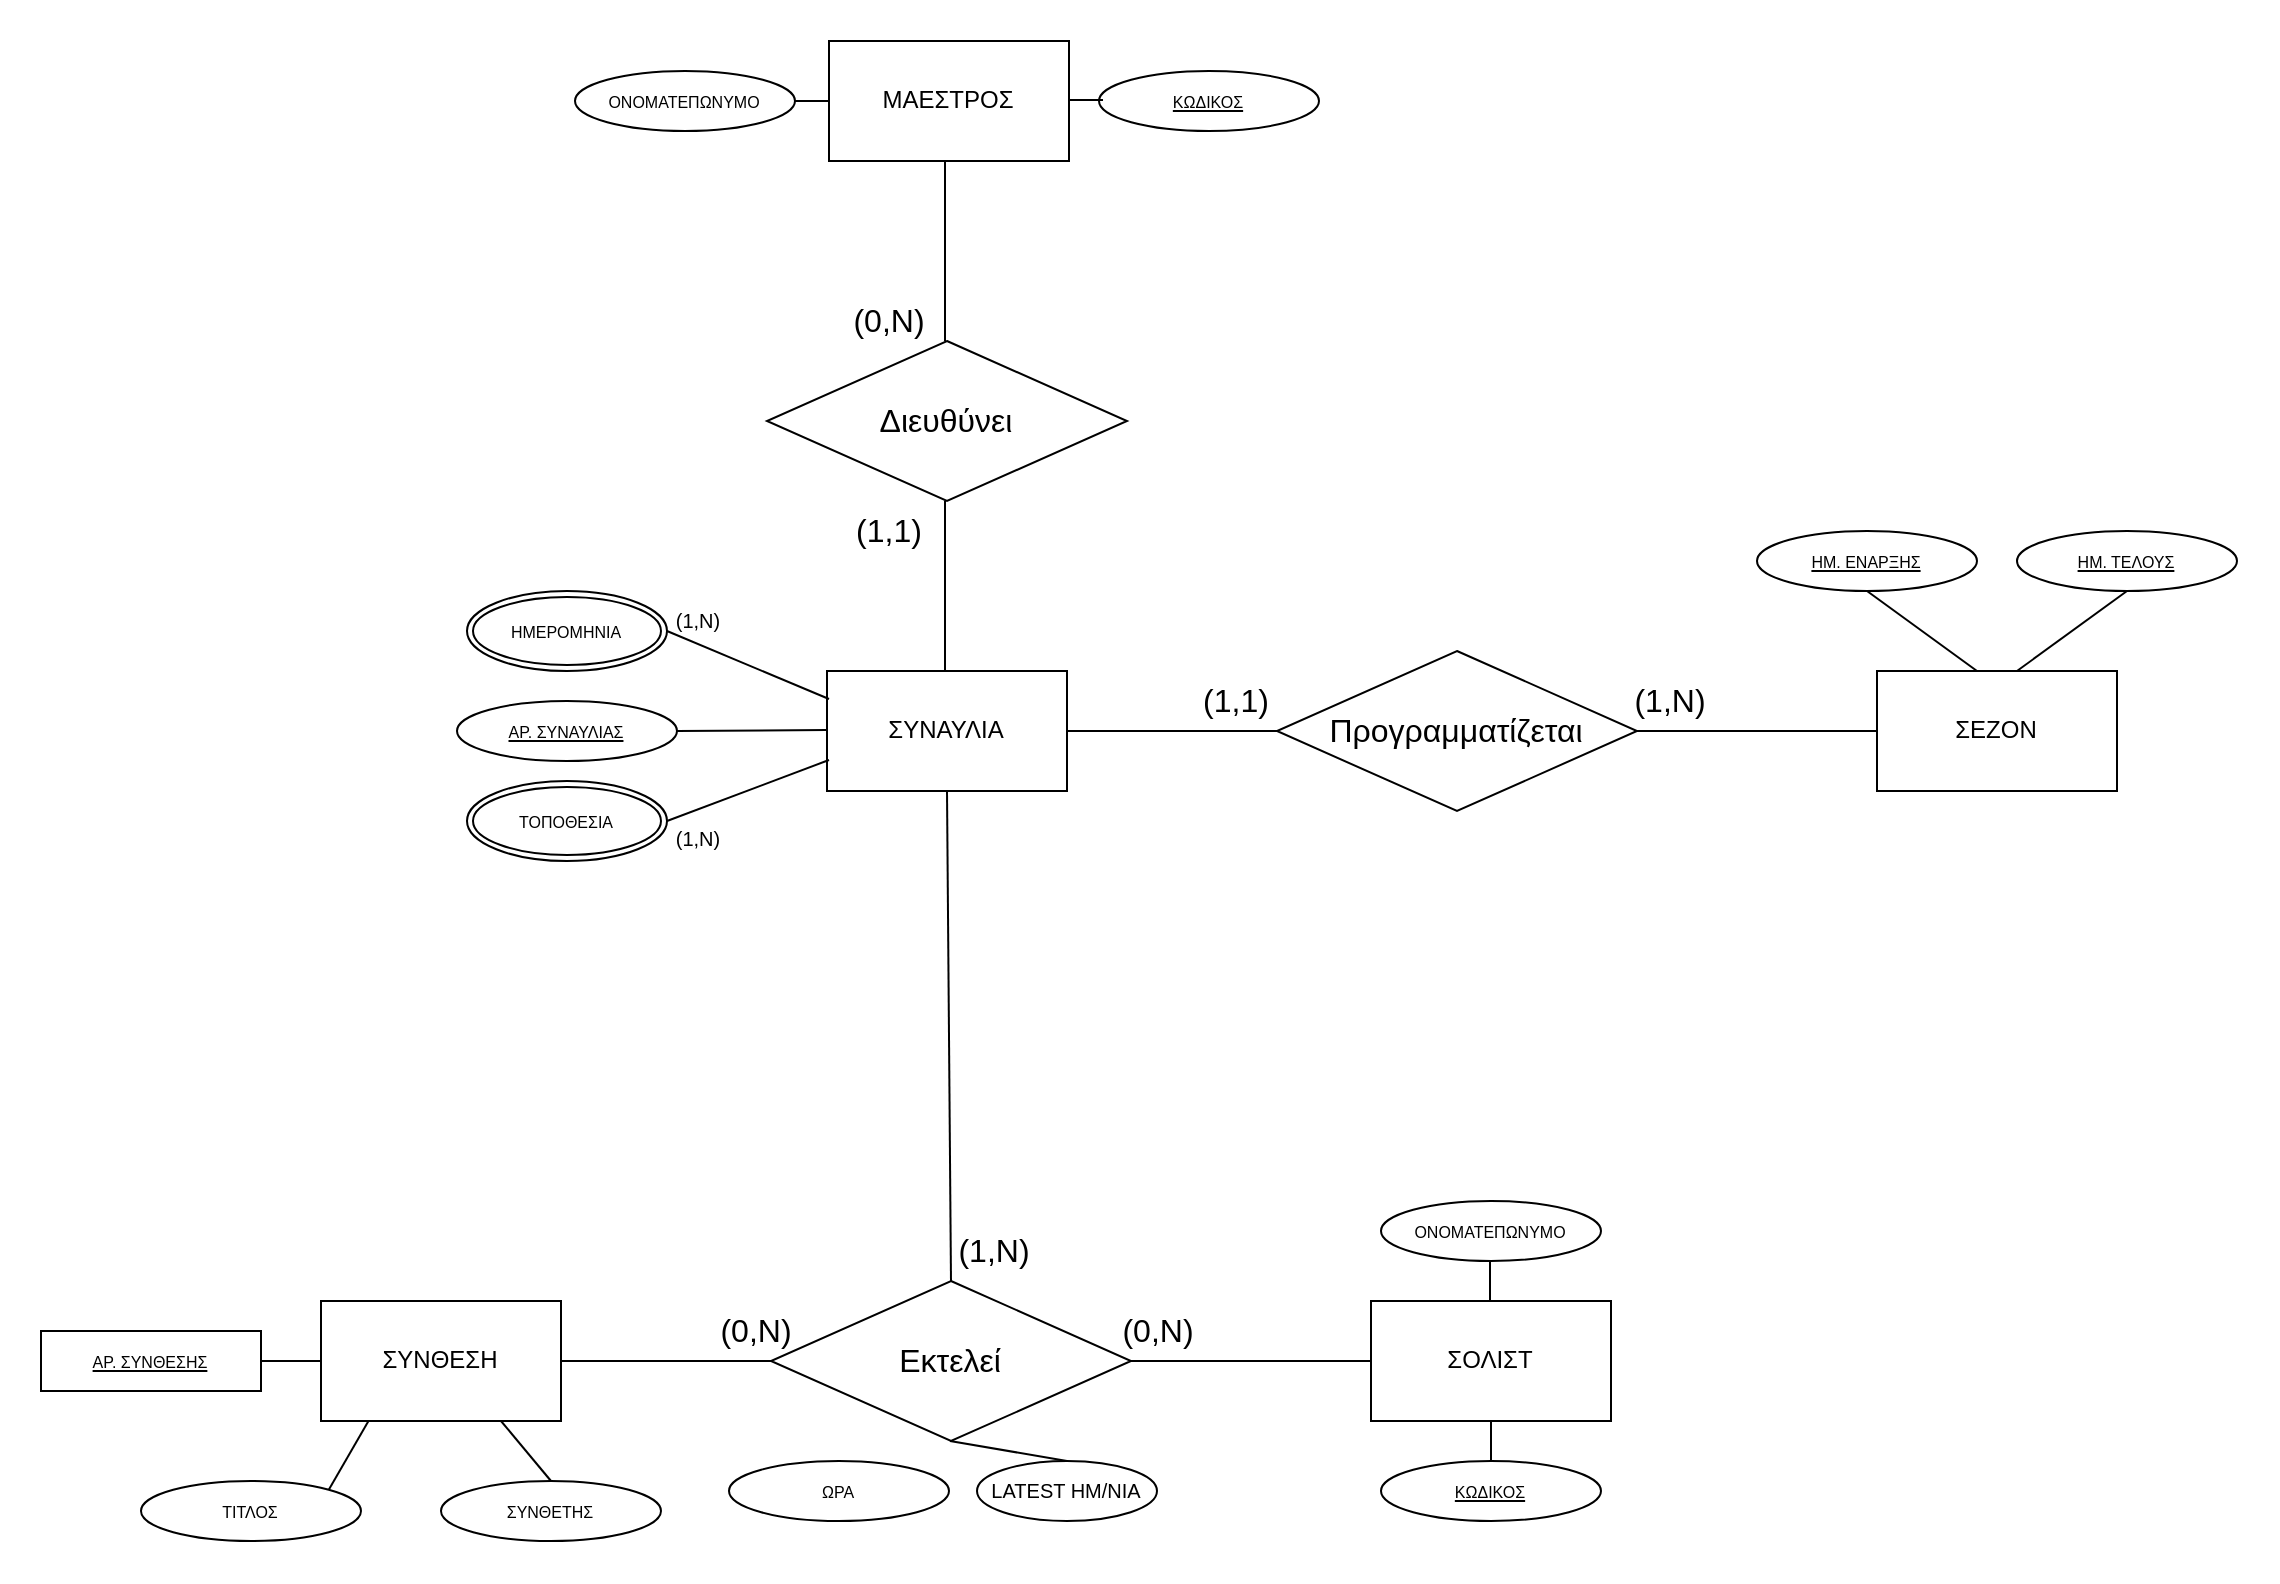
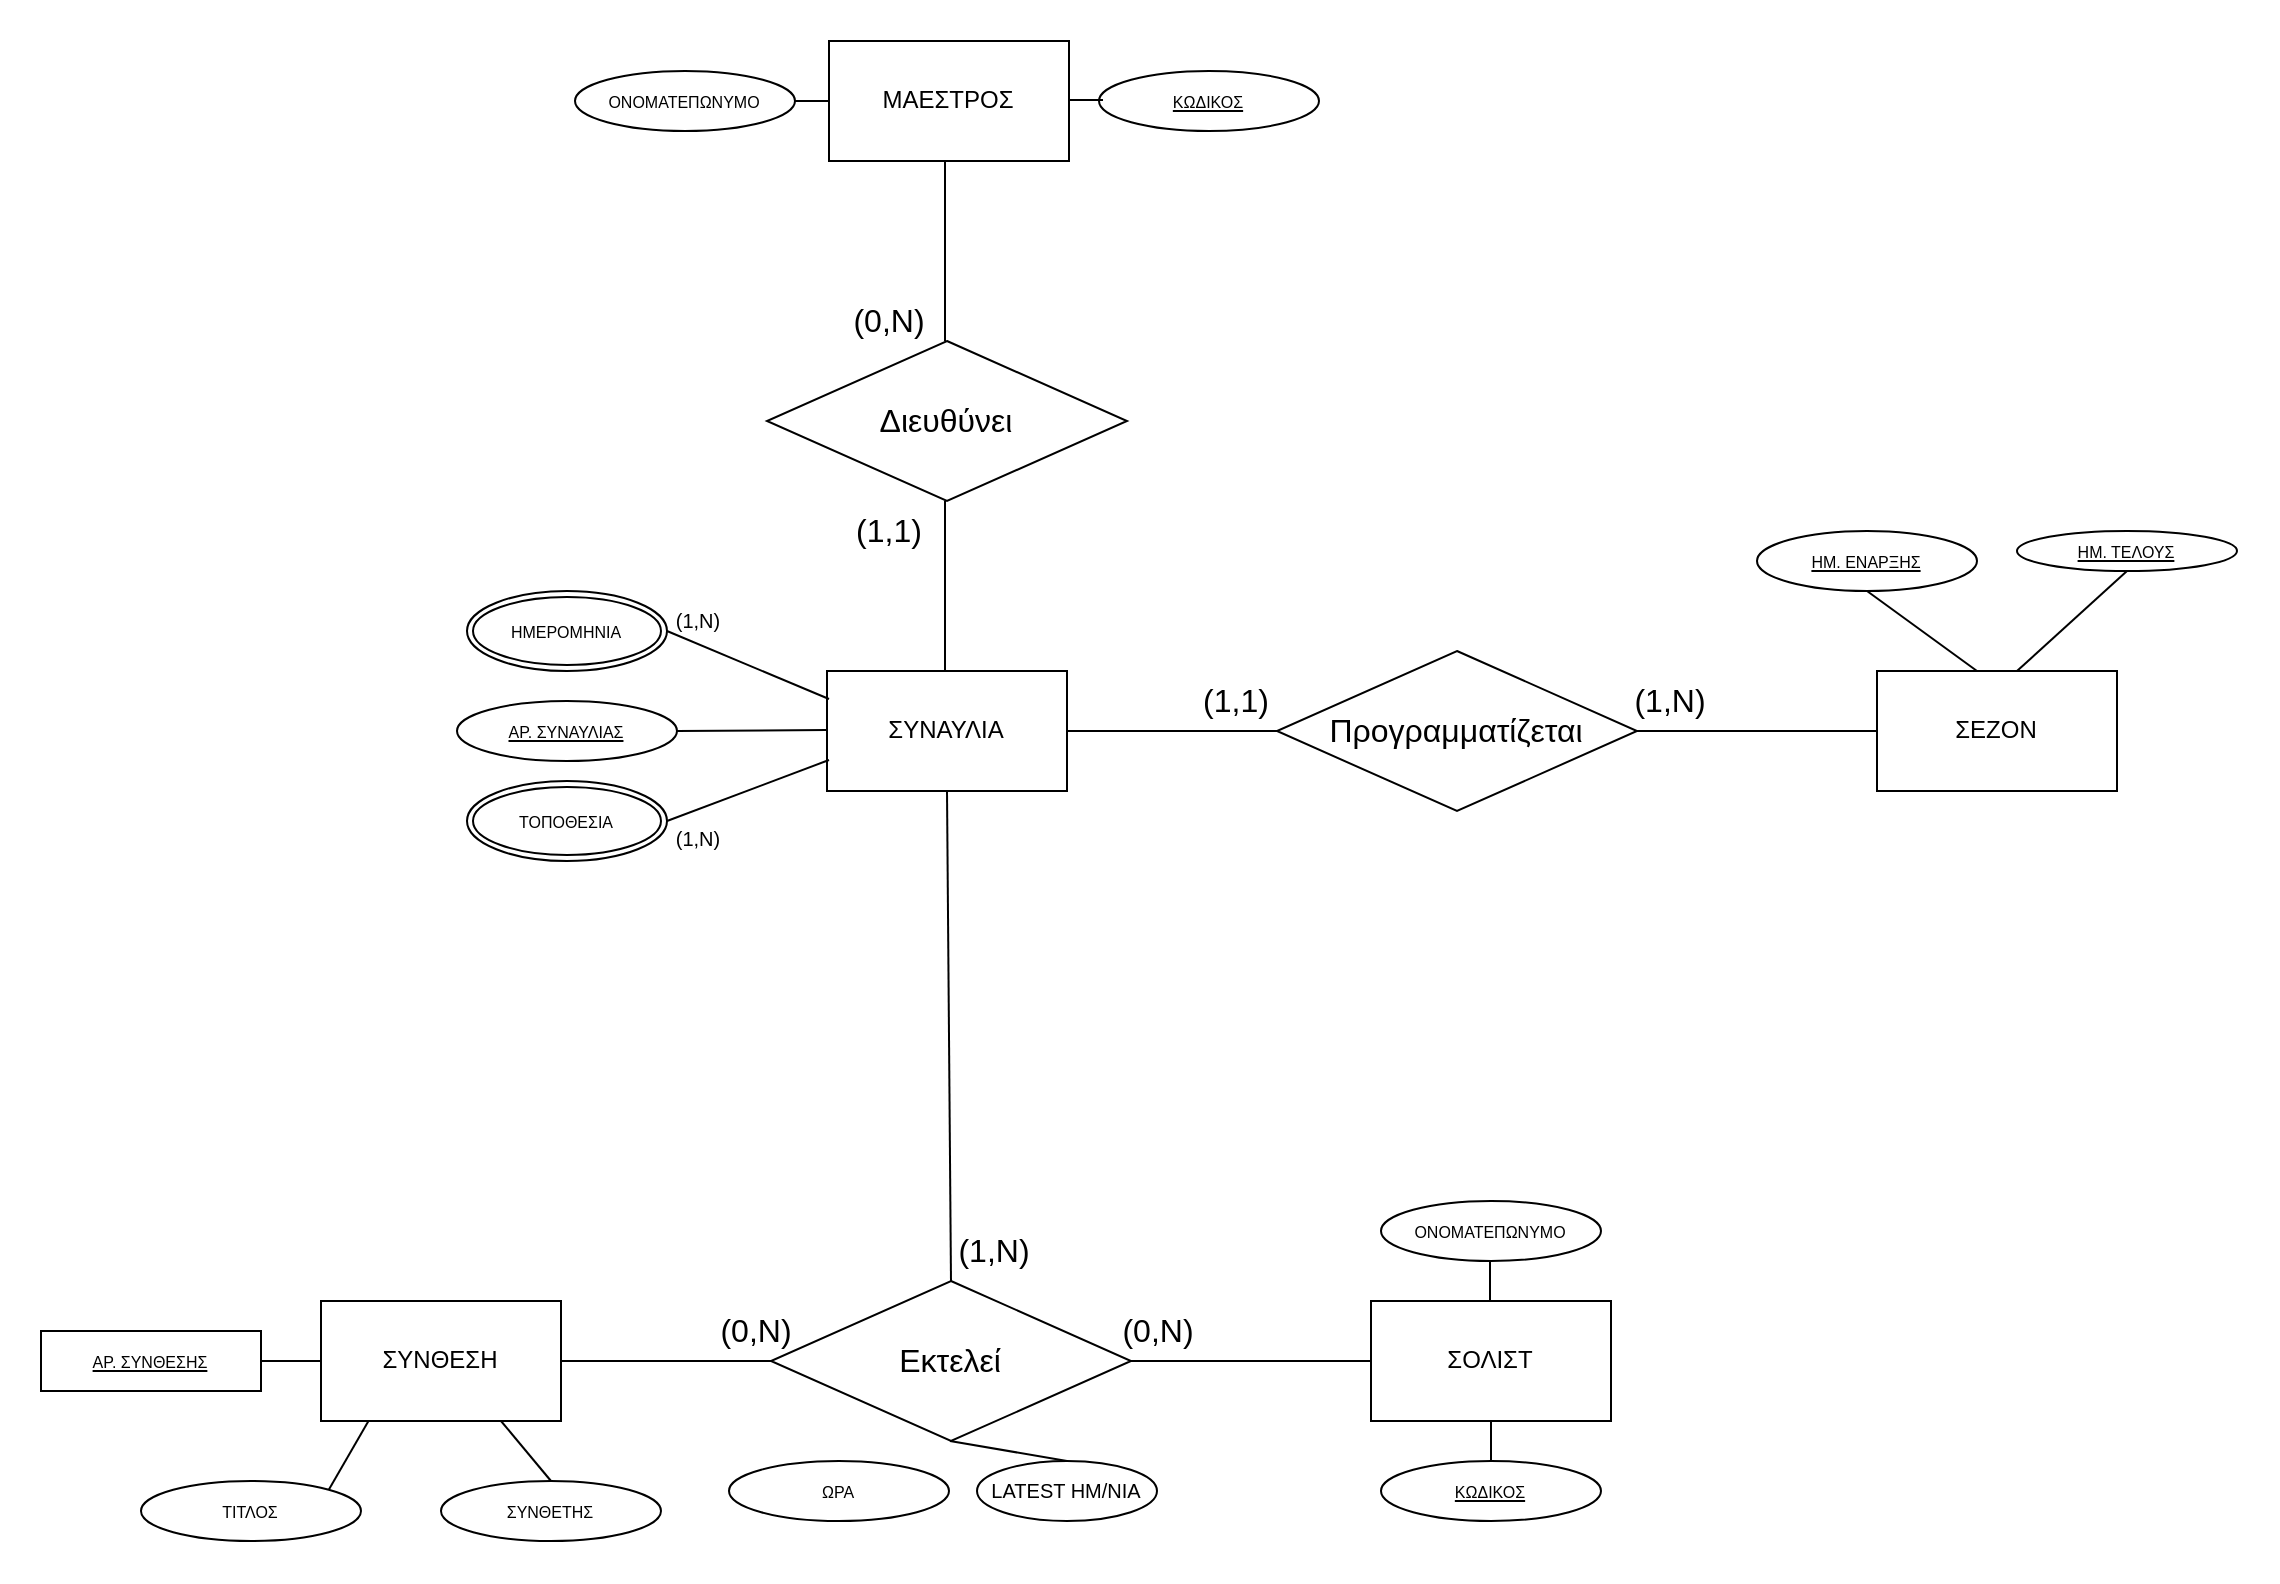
(2127, 561) -> (2127, 551)
